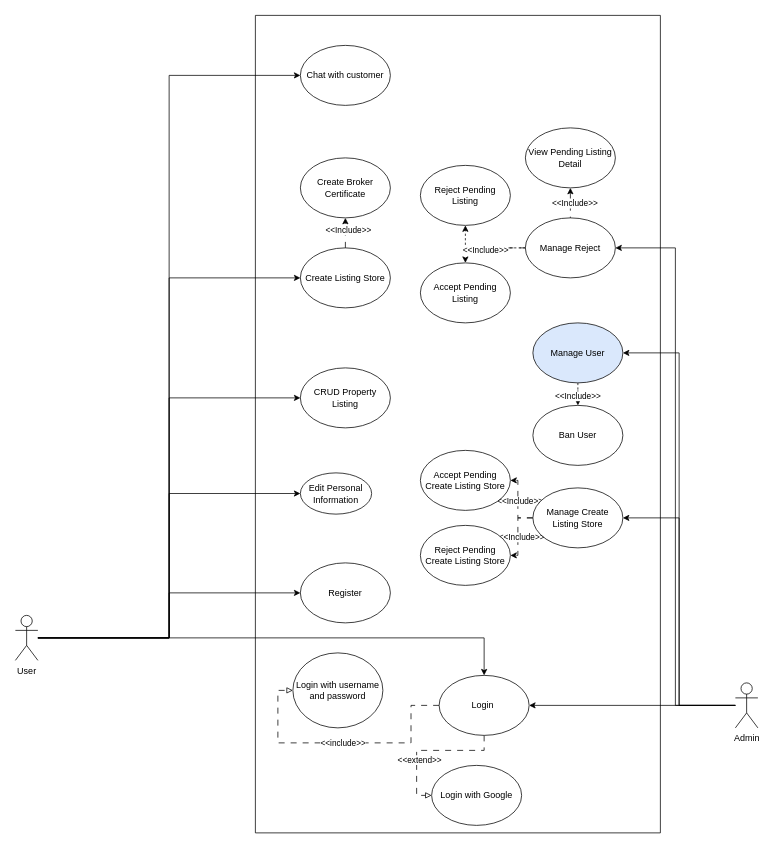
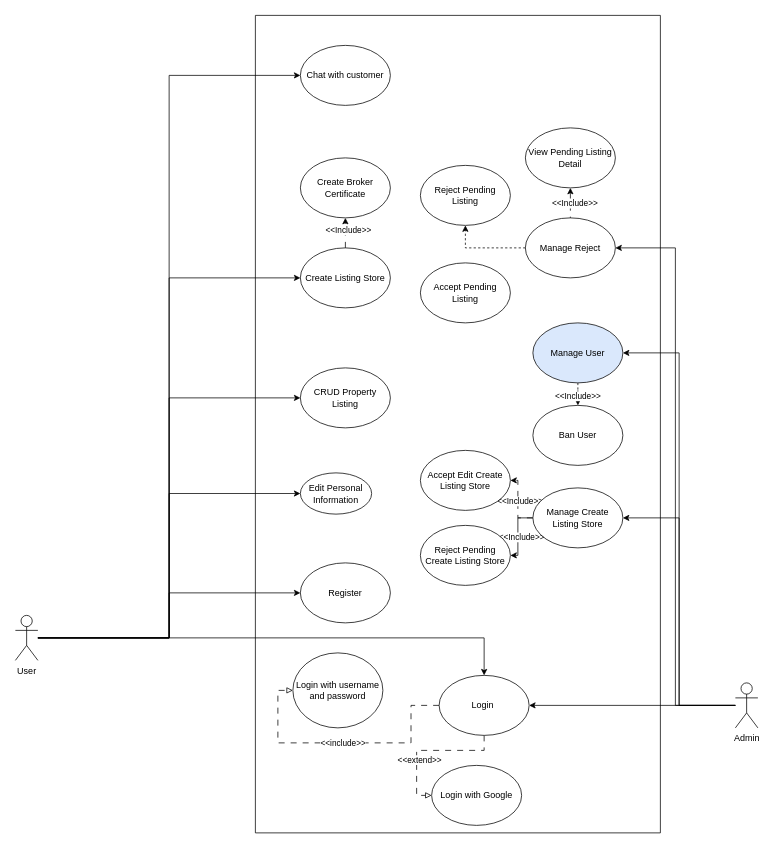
(465, 253) -> none
(465, 480) -> (465, 480)
(518, 550) -> (518, 550)
